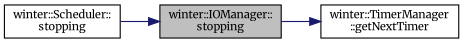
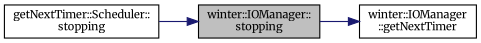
(62, 22) -> (82, 22)
(390, 22) -> (418, 22)
